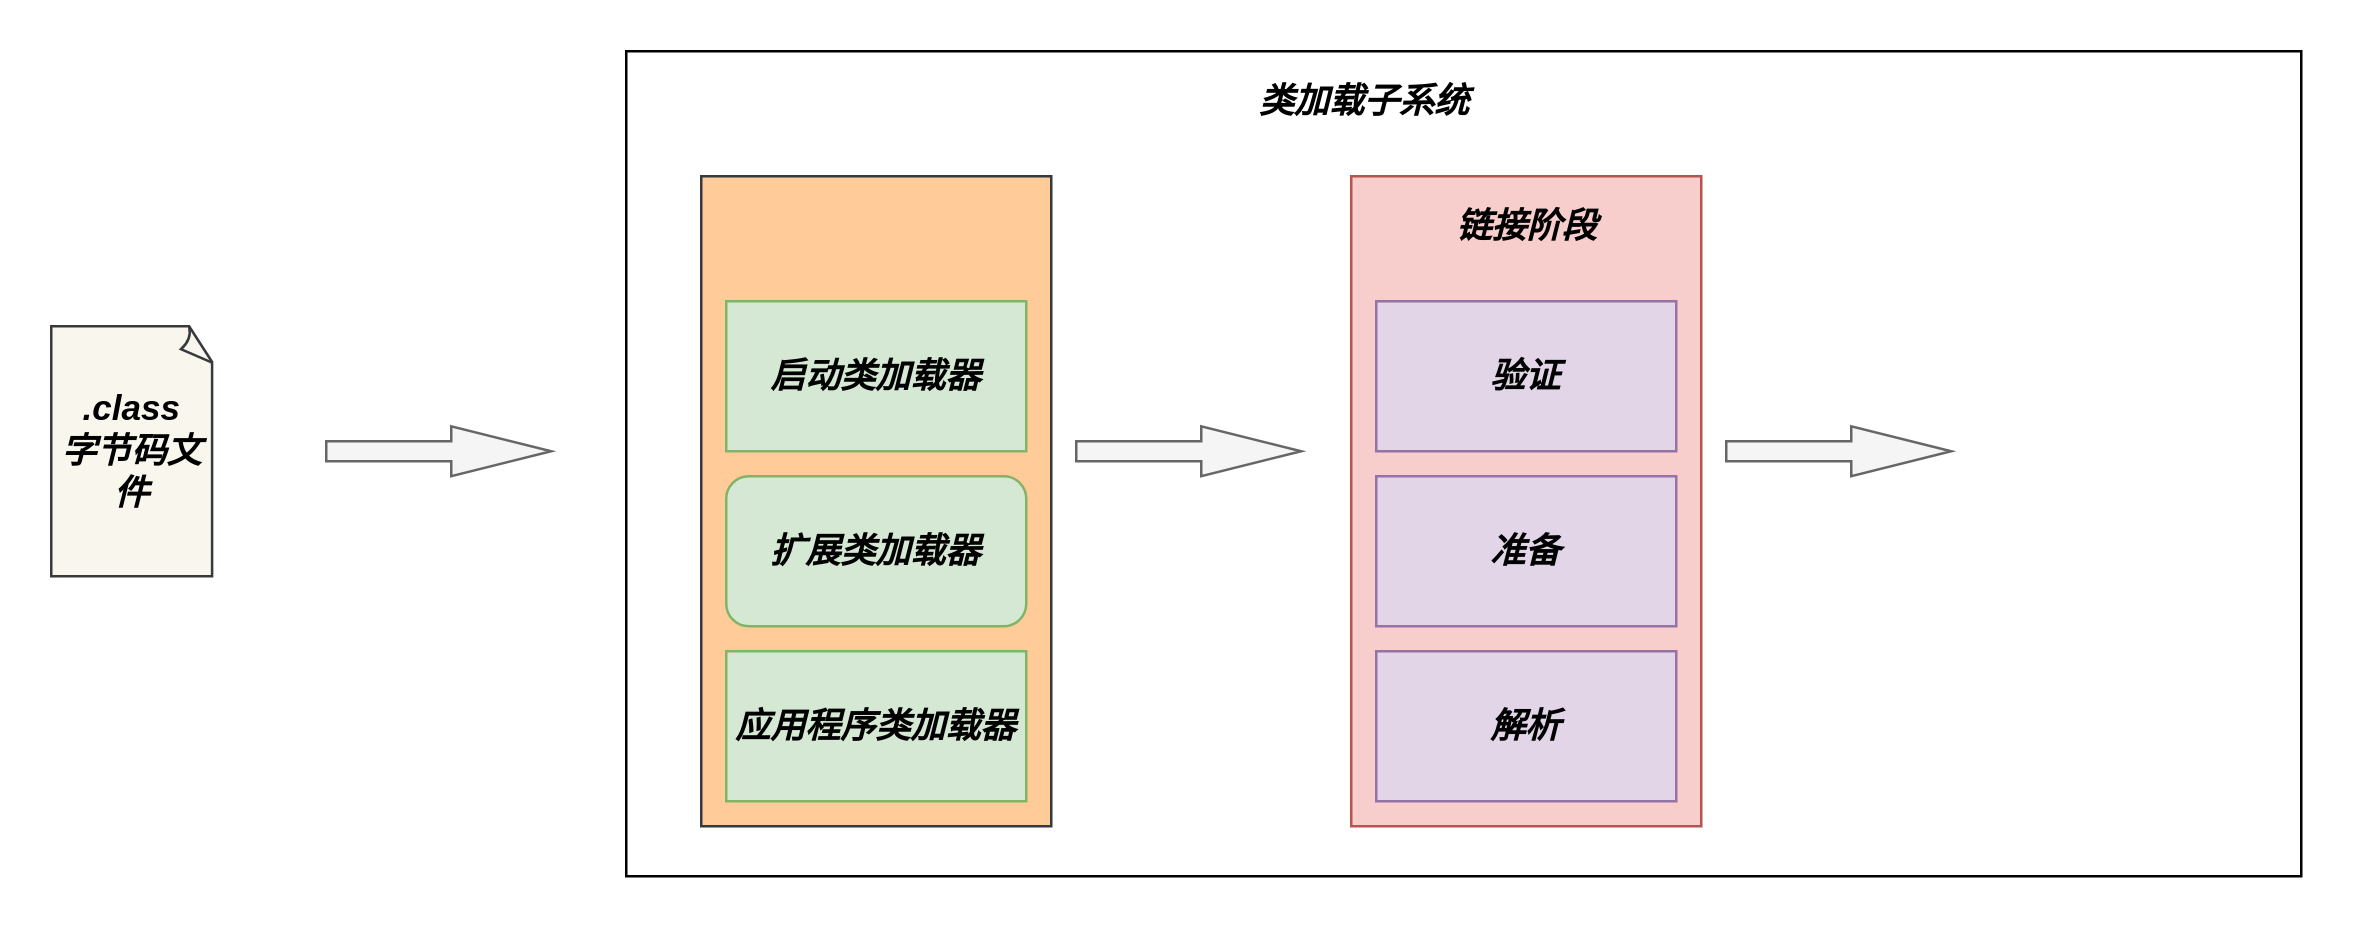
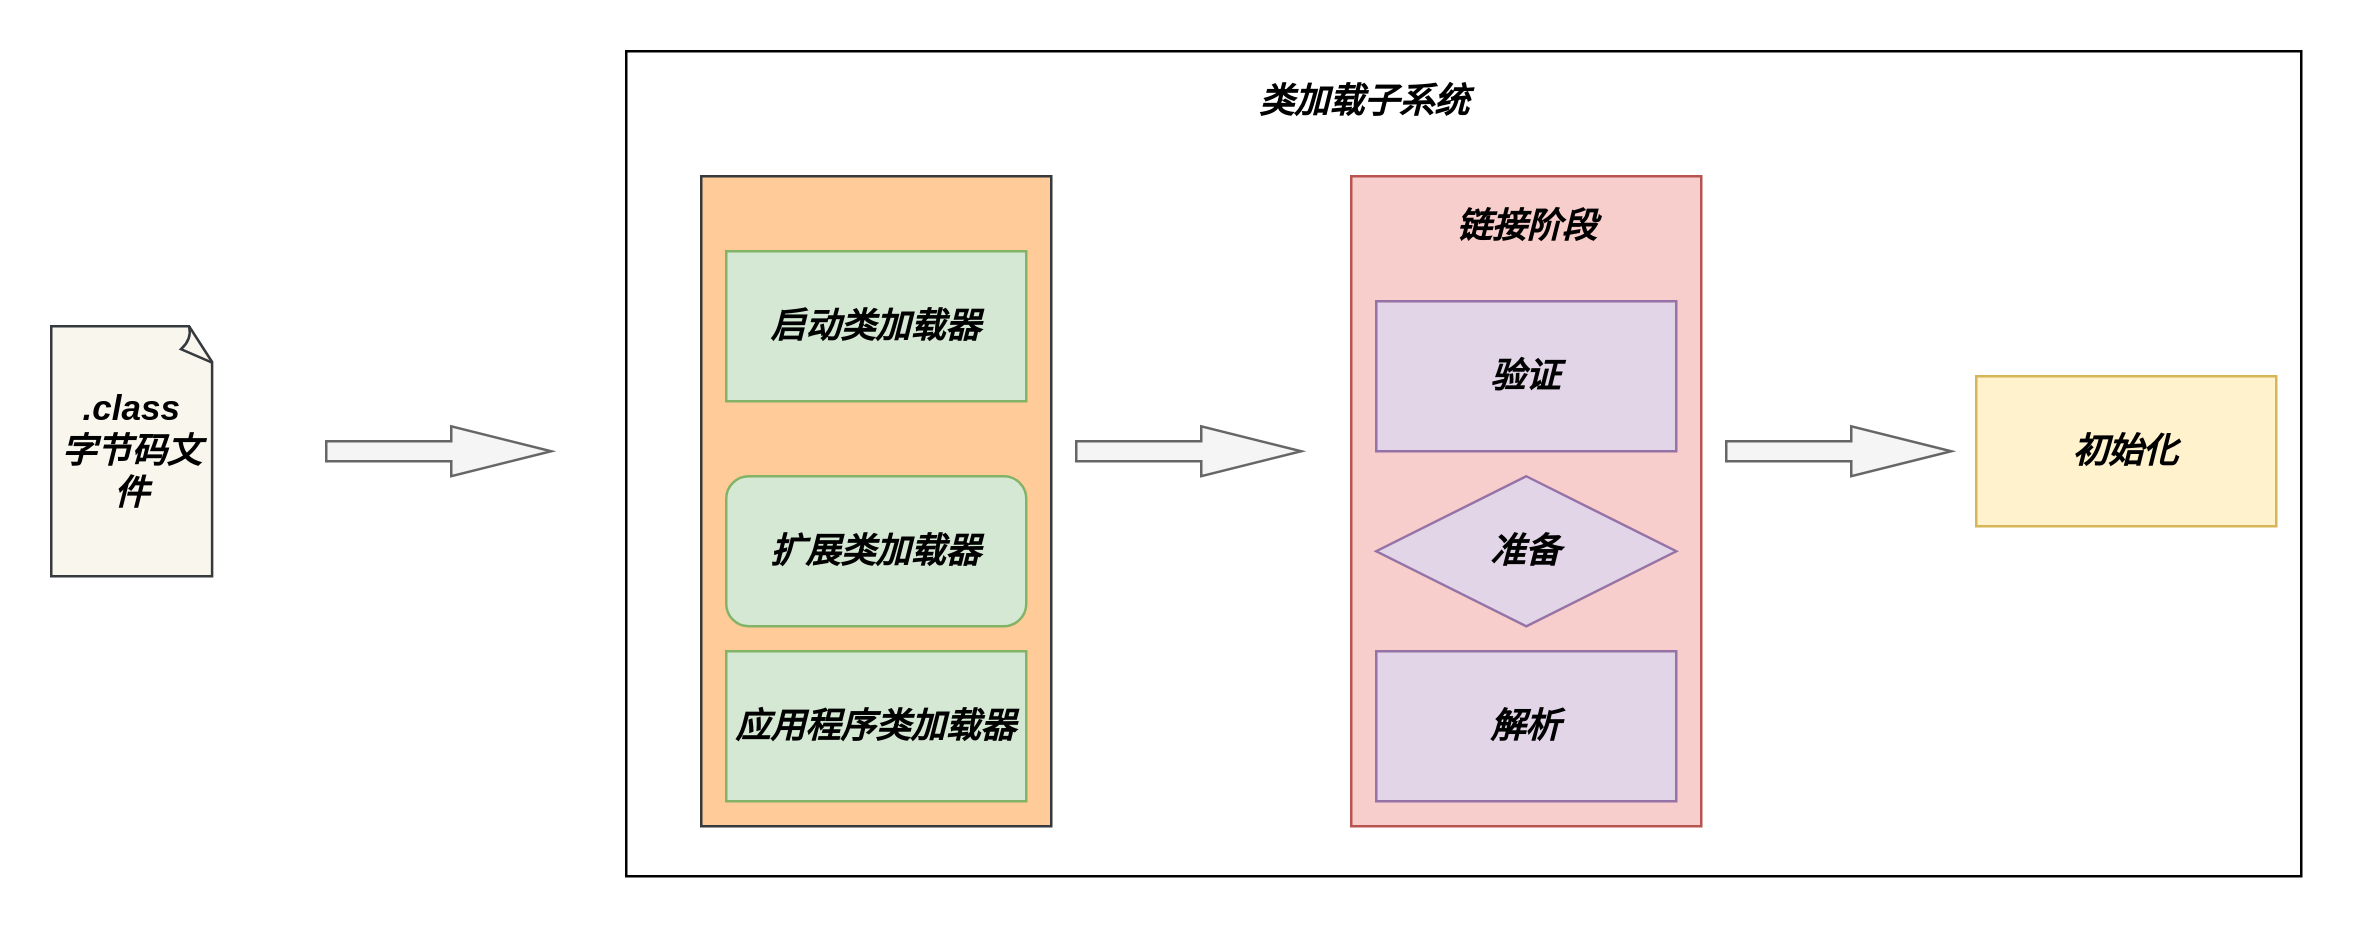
(876, 376) -> (876, 326)
none -> (2126, 451)
(1526, 551) -> (1526, 551)
